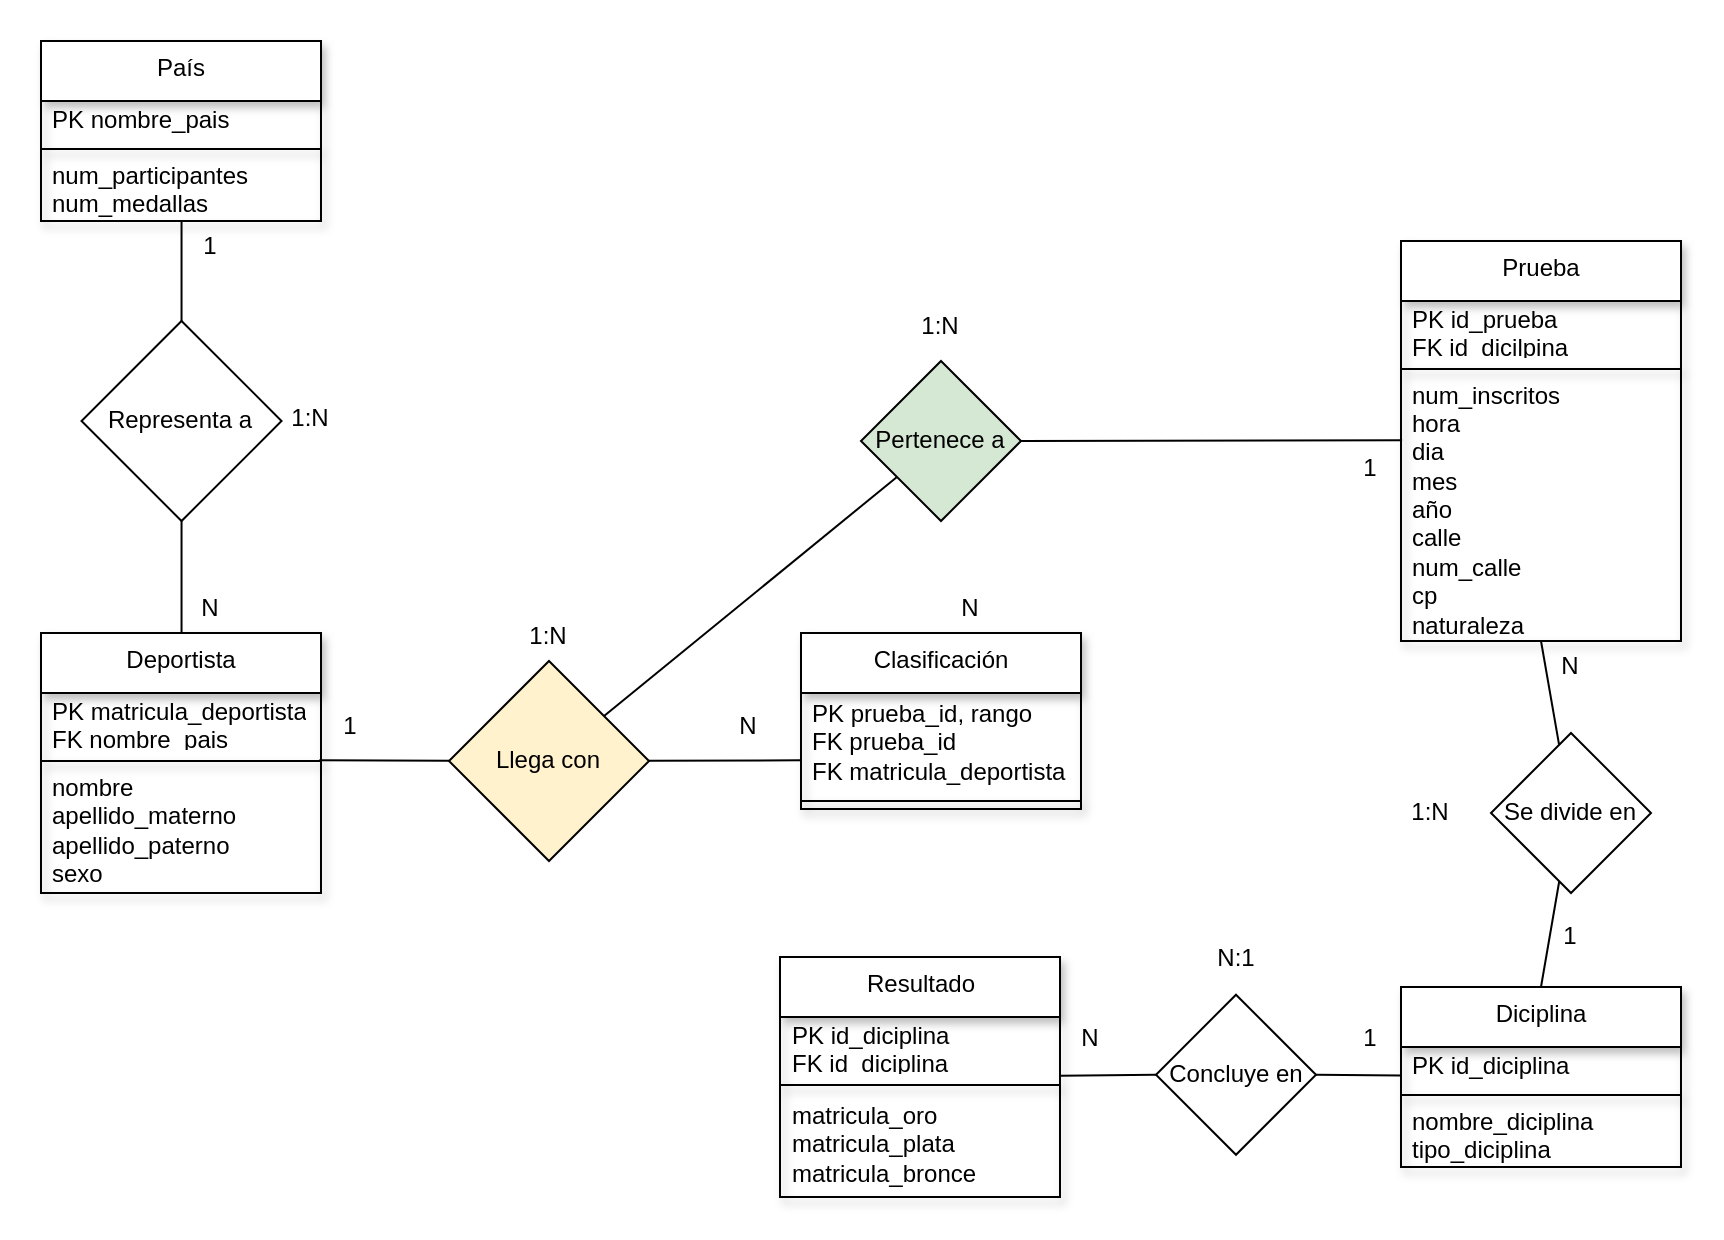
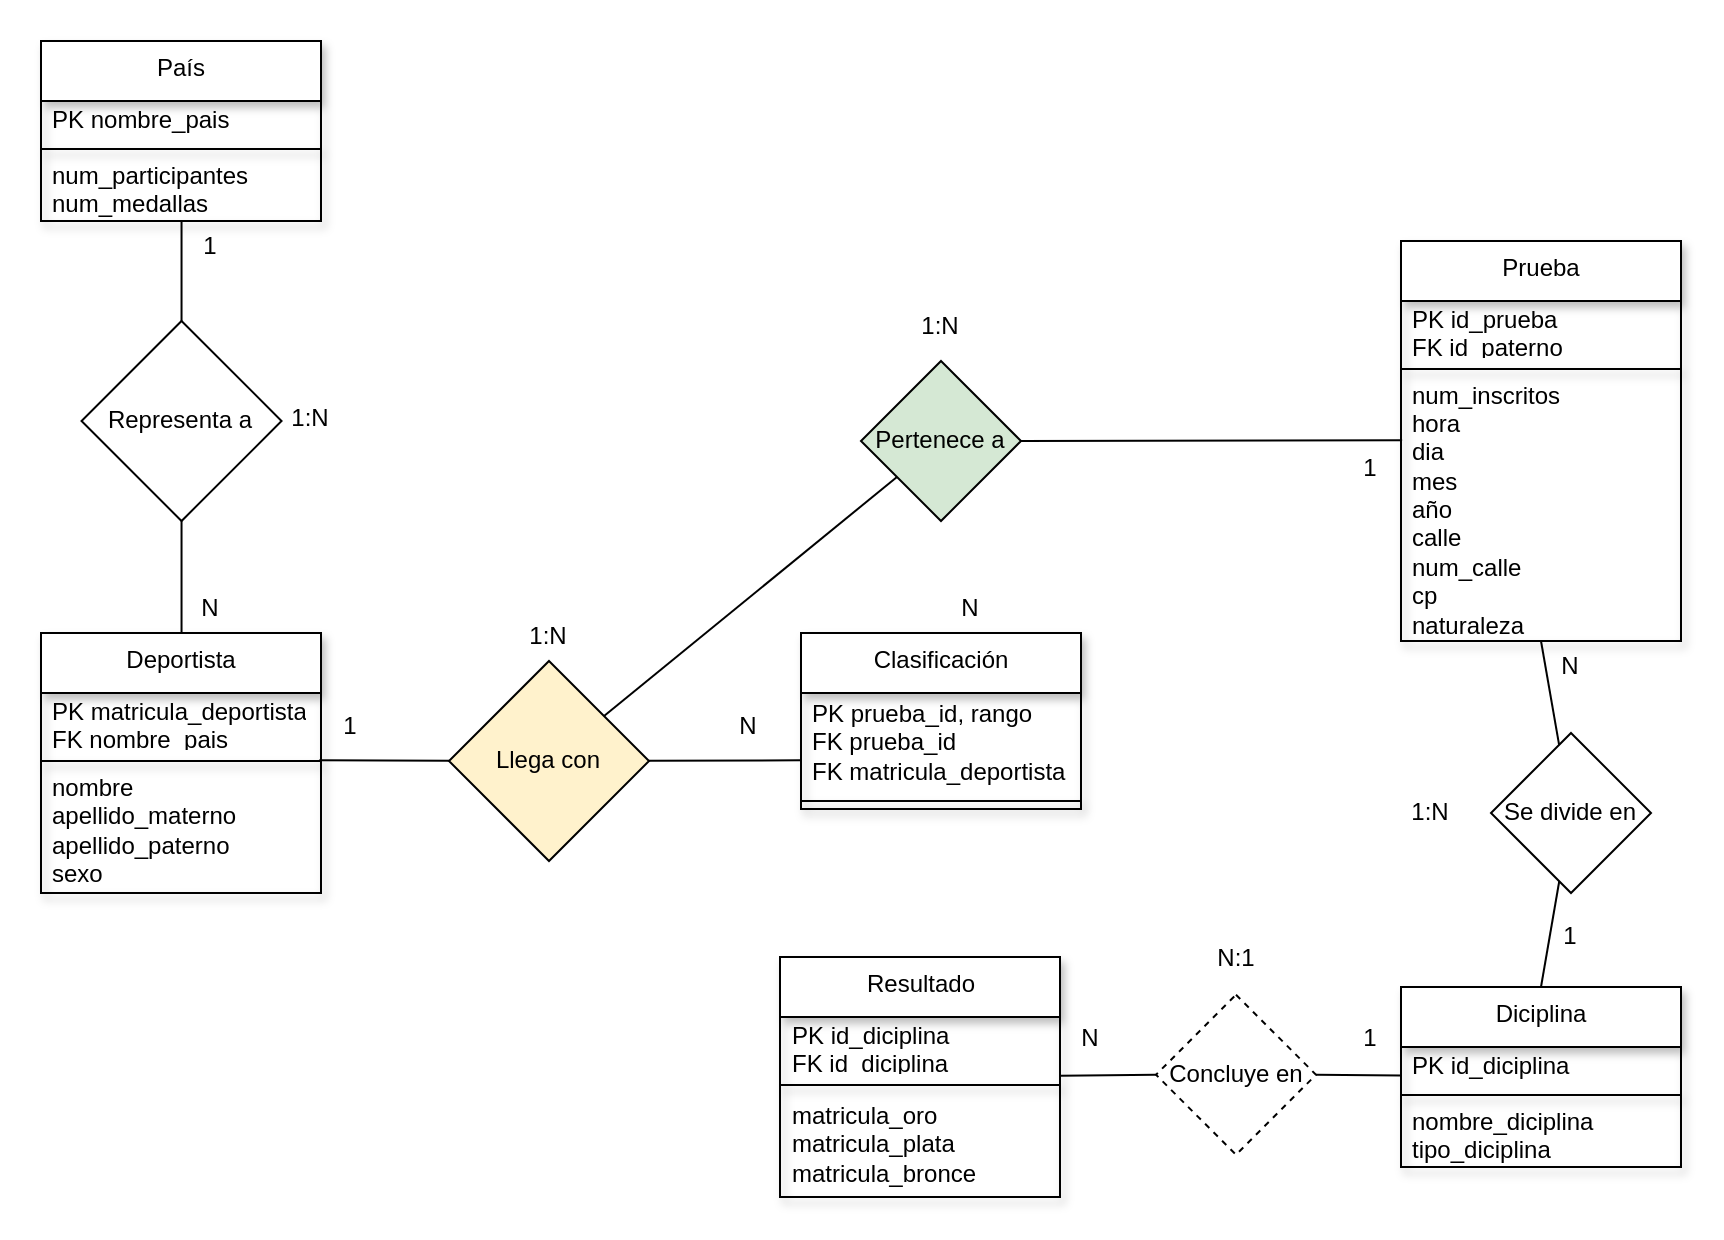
(1495, 331) -> (1494, 331)
(1236, 1075) -> (1236, 1075)
